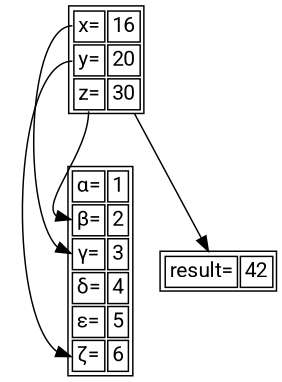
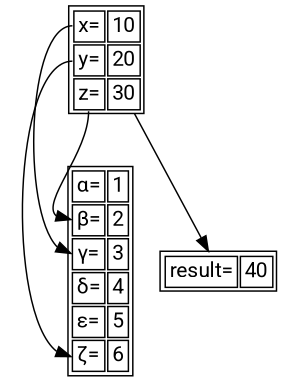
(124, 26) -> (124, 26)
(257, 271) -> (257, 271)
